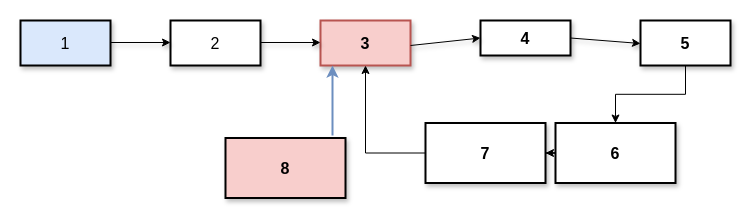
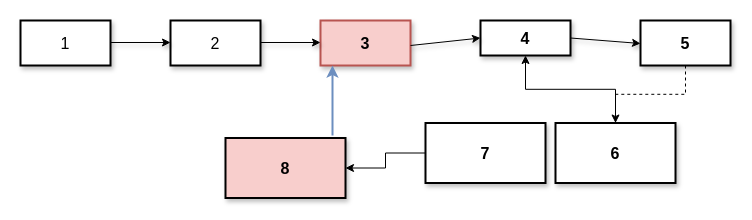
(66, 43) -> (66, 43)
(666, 94) -> (666, 94)
(366, 123) -> (377, 168)
(551, 153) -> (559, 89)
